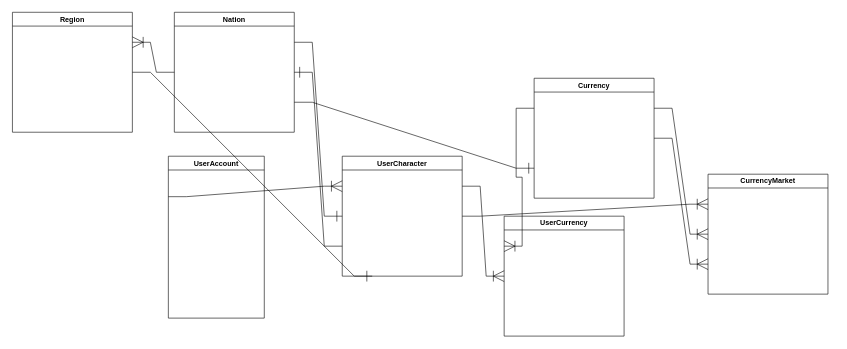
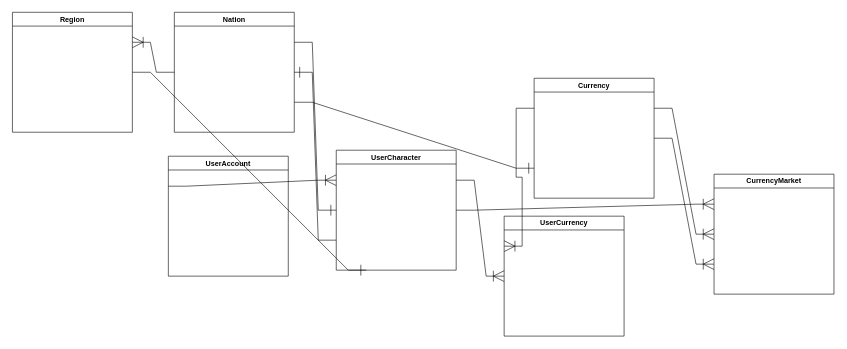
(402, 216) -> (396, 210)
(768, 234) -> (774, 234)
(216, 237) -> (228, 216)
